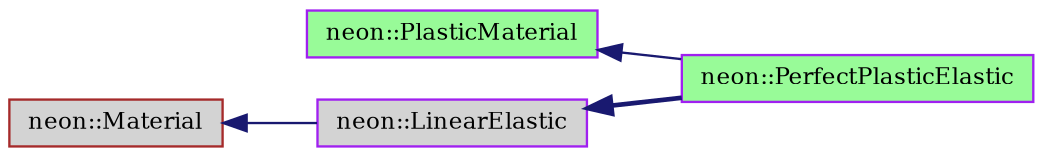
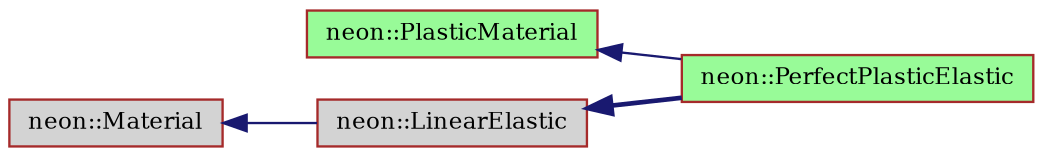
(452, 34) -> (452, 34)
(858, 78) -> (858, 78)
(452, 123) -> (452, 123)
